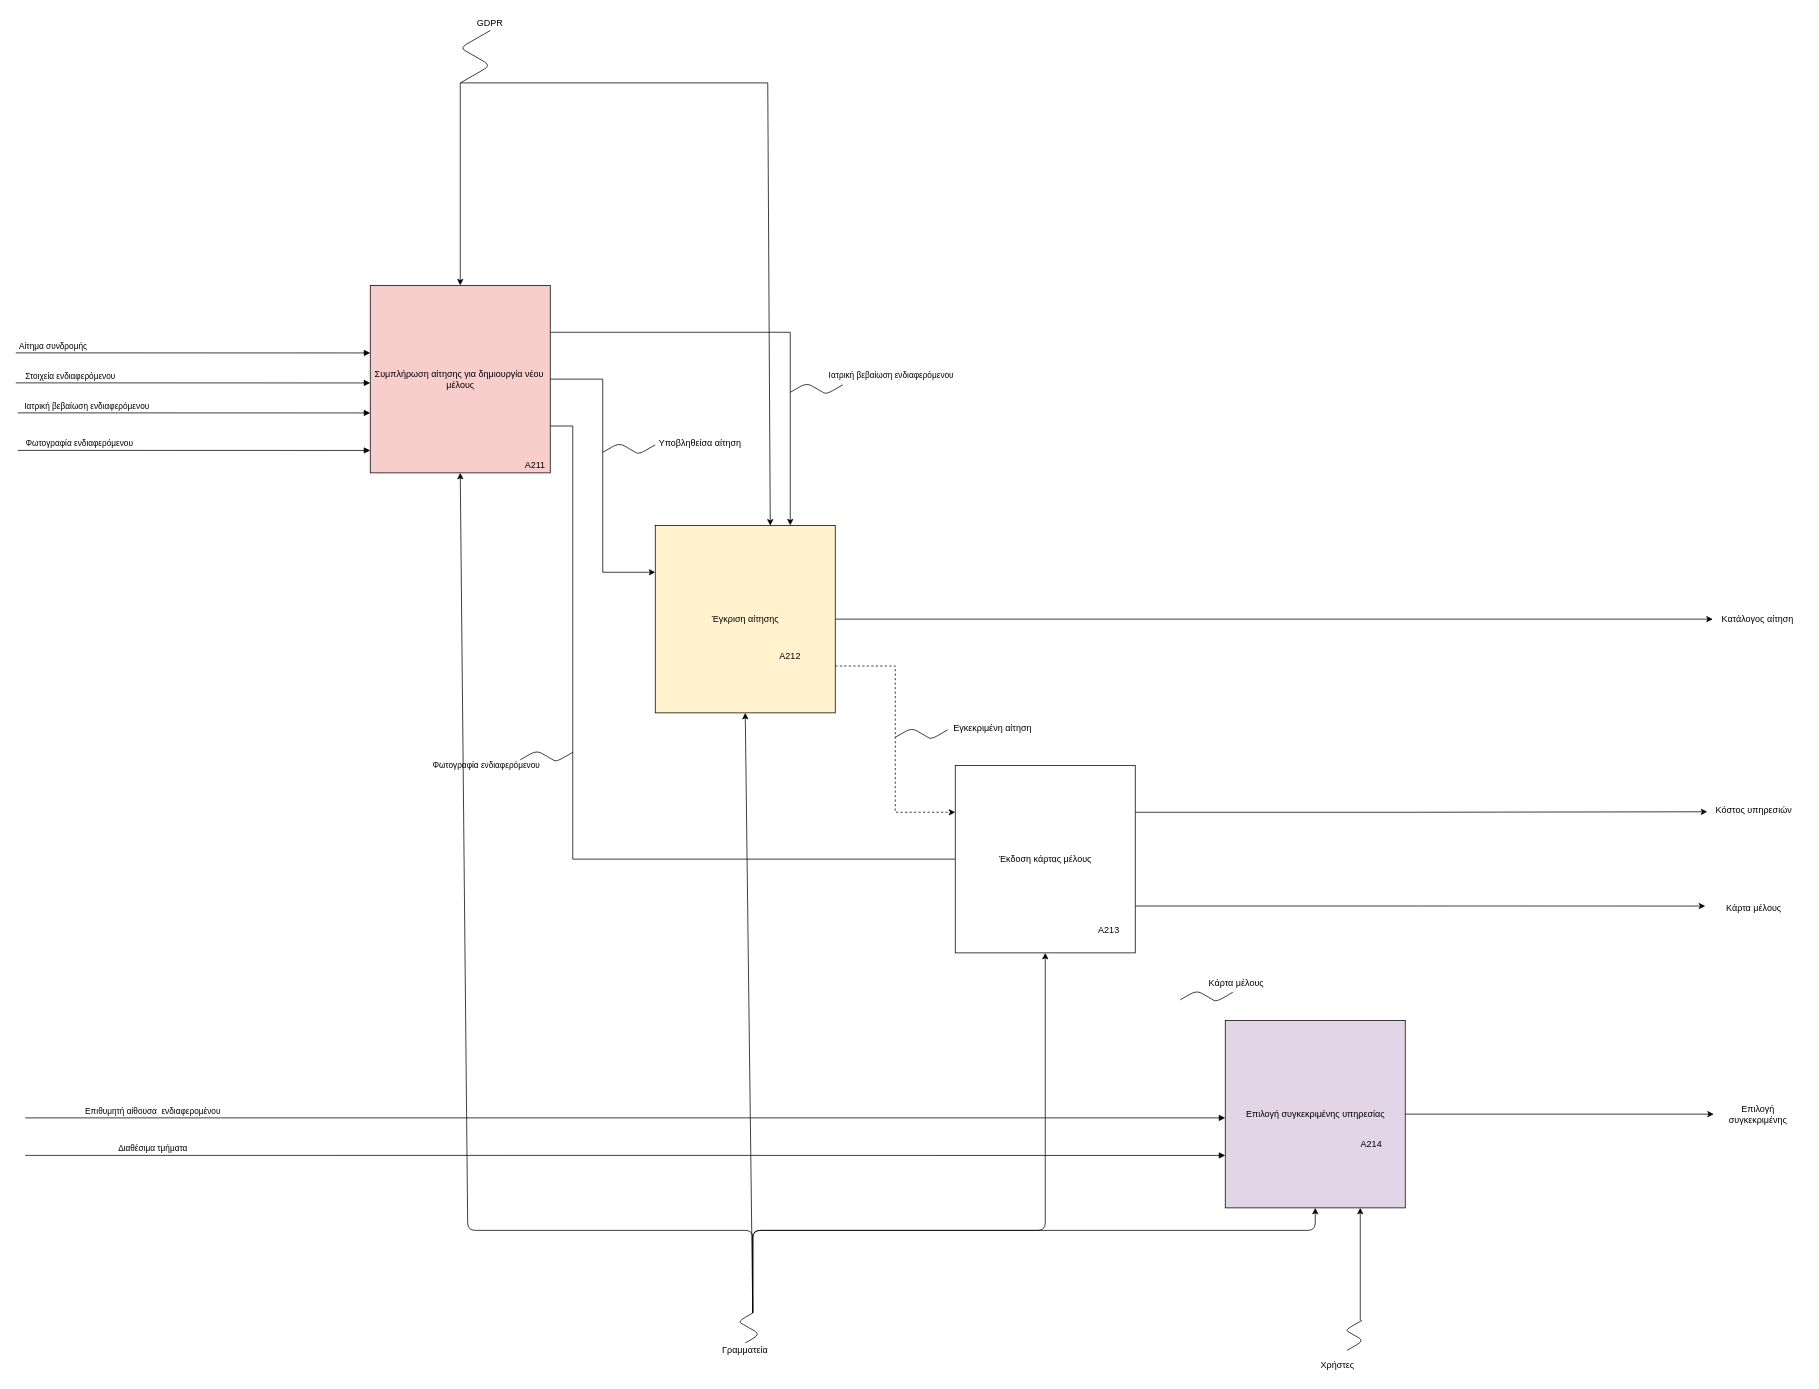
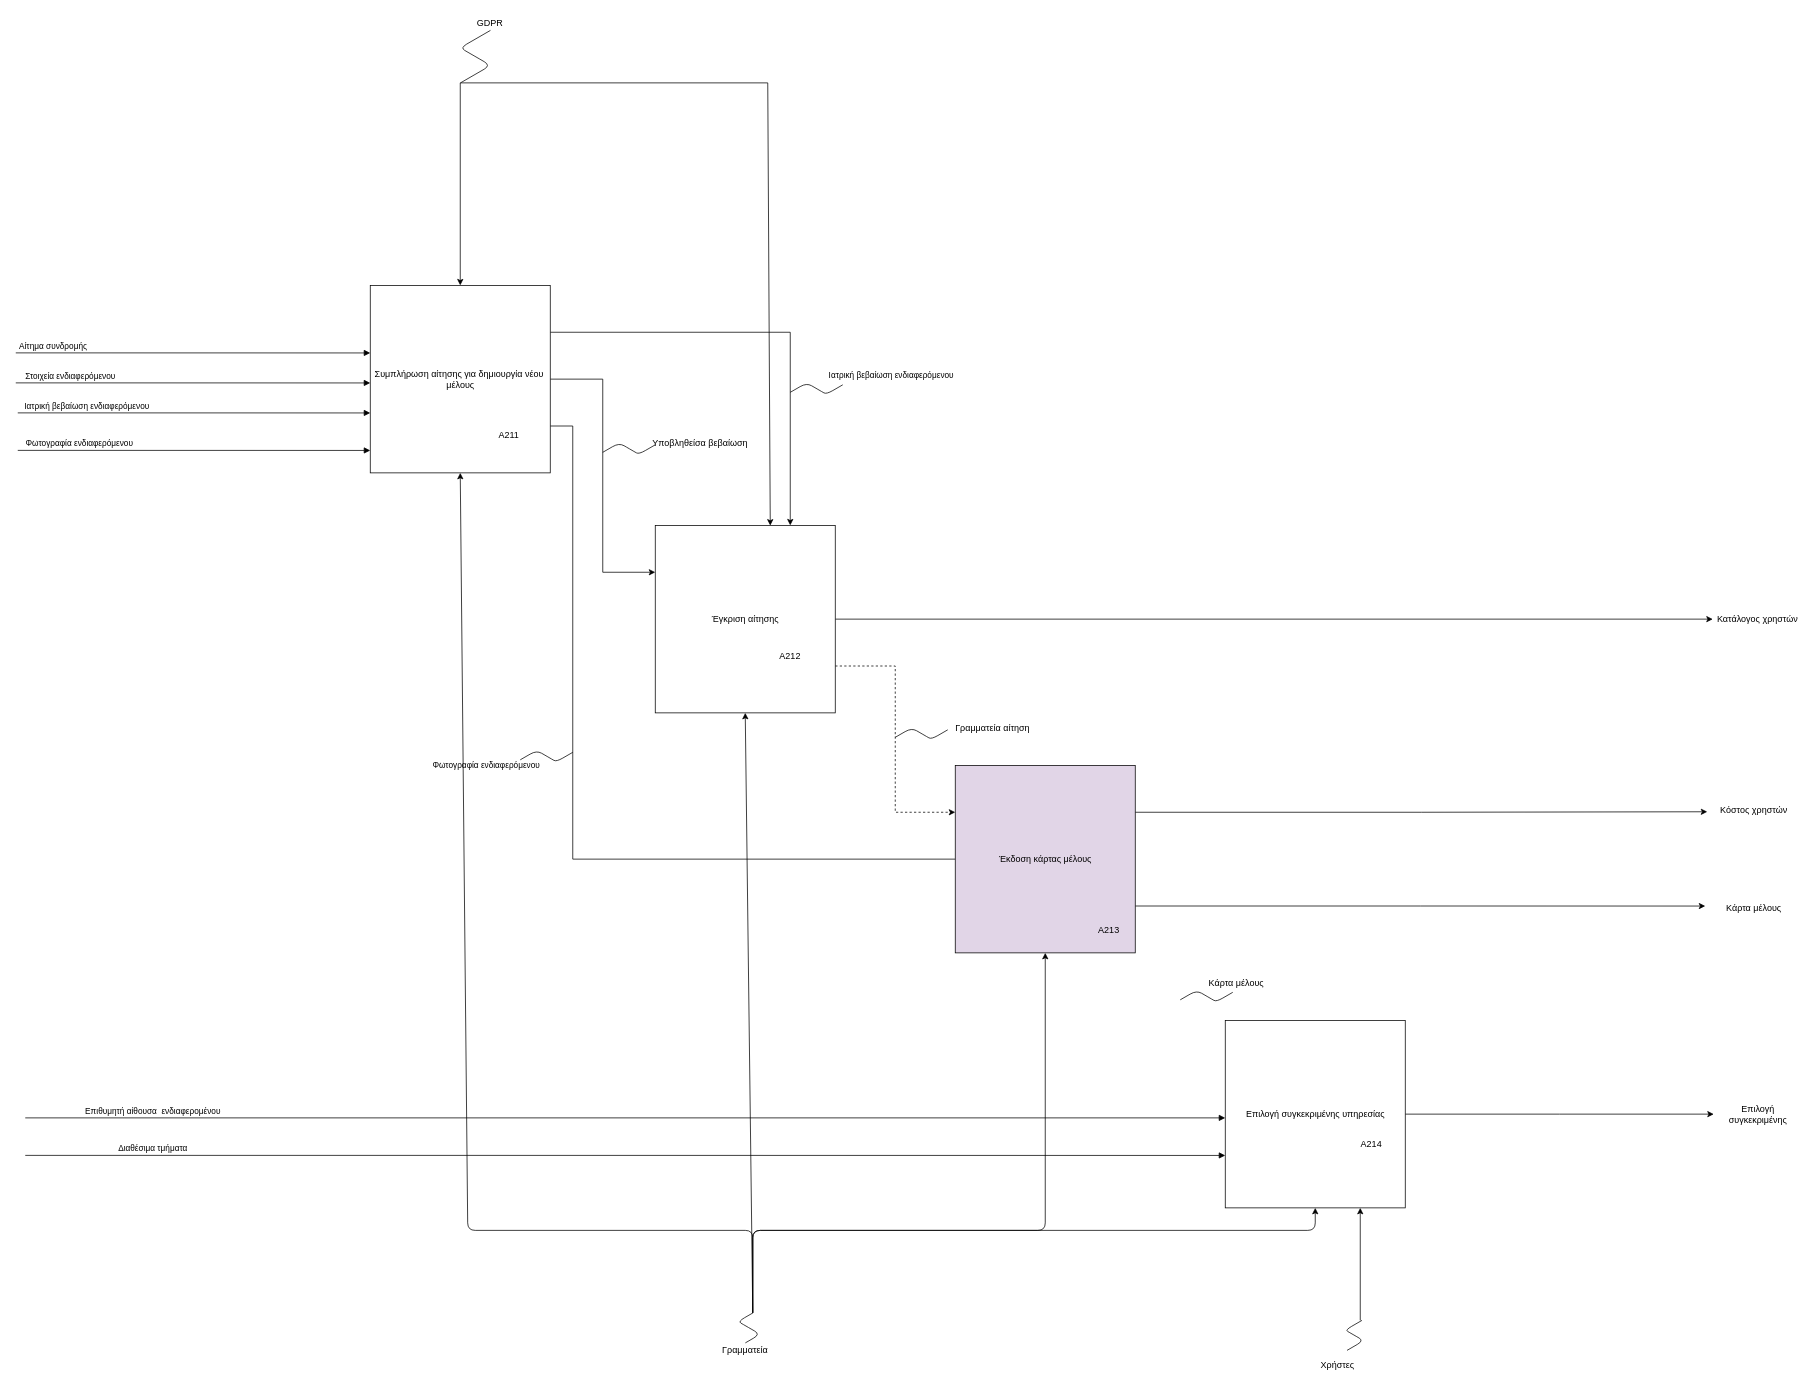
(460, 379) -> (460, 379)
(700, 443) -> (700, 443)
(535, 465) -> (509, 435)
(745, 619) -> (745, 619)
(1758, 619) -> (1758, 619)
(993, 728) -> (993, 728)
(1754, 810) -> (1754, 810)
(1045, 859) -> (1045, 859)
(1315, 1114) -> (1315, 1114)
